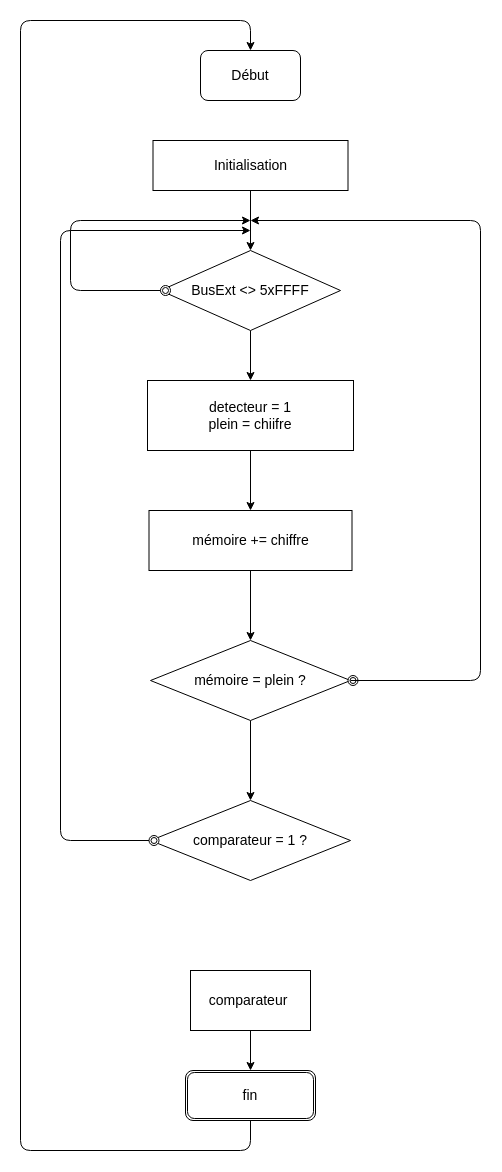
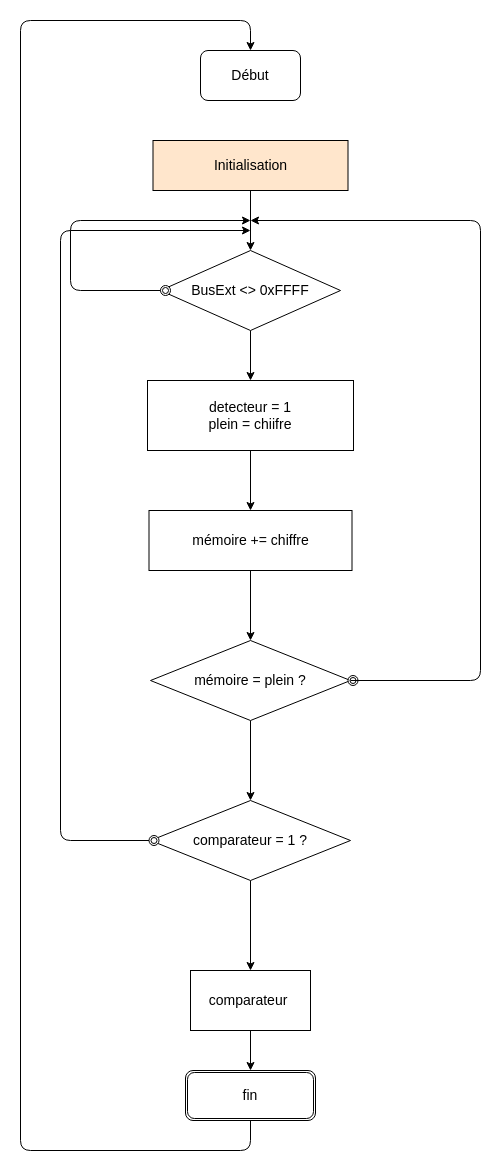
(251, 166) -> (251, 166)
(251, 291) -> (251, 291)
none -> (251, 922)
